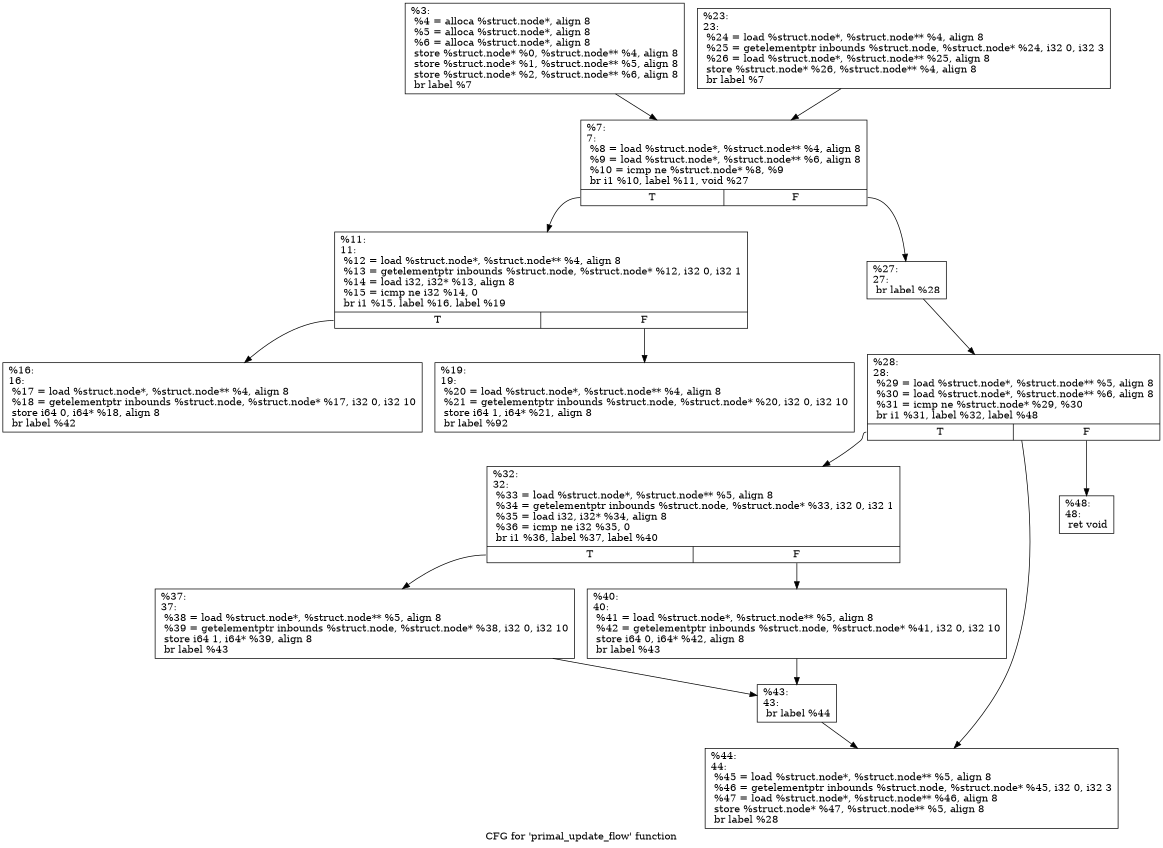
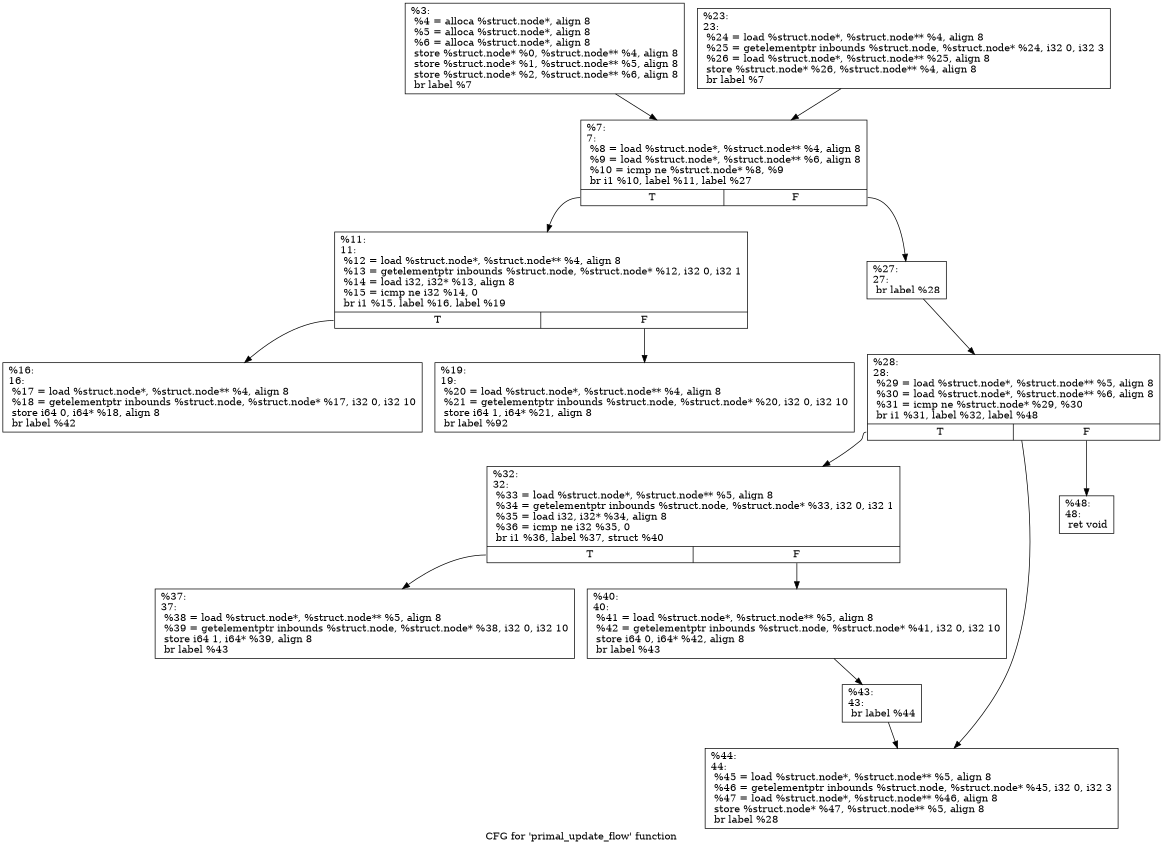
(668, 181) -> (669, 181)
(576, 538) -> (578, 538)
(651, 676) -> none
